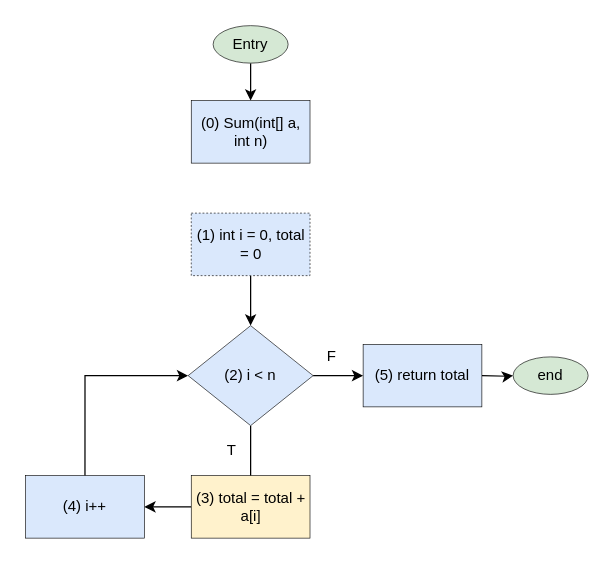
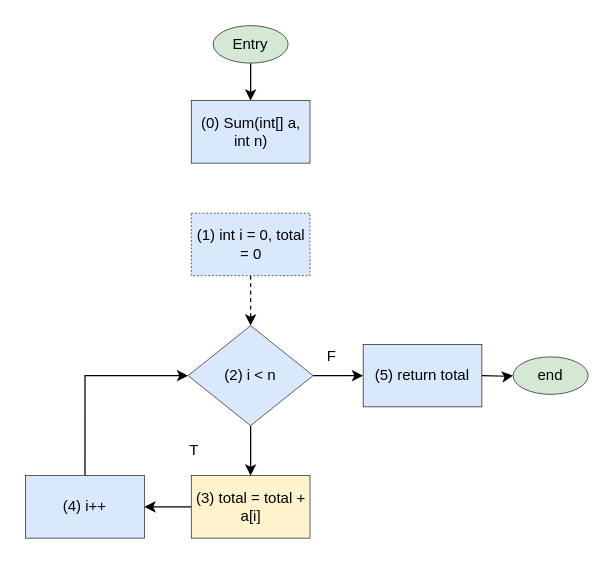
(251, 296) -> (251, 296)
(232, 451) -> (194, 451)
(251, 468) -> (251, 465)
